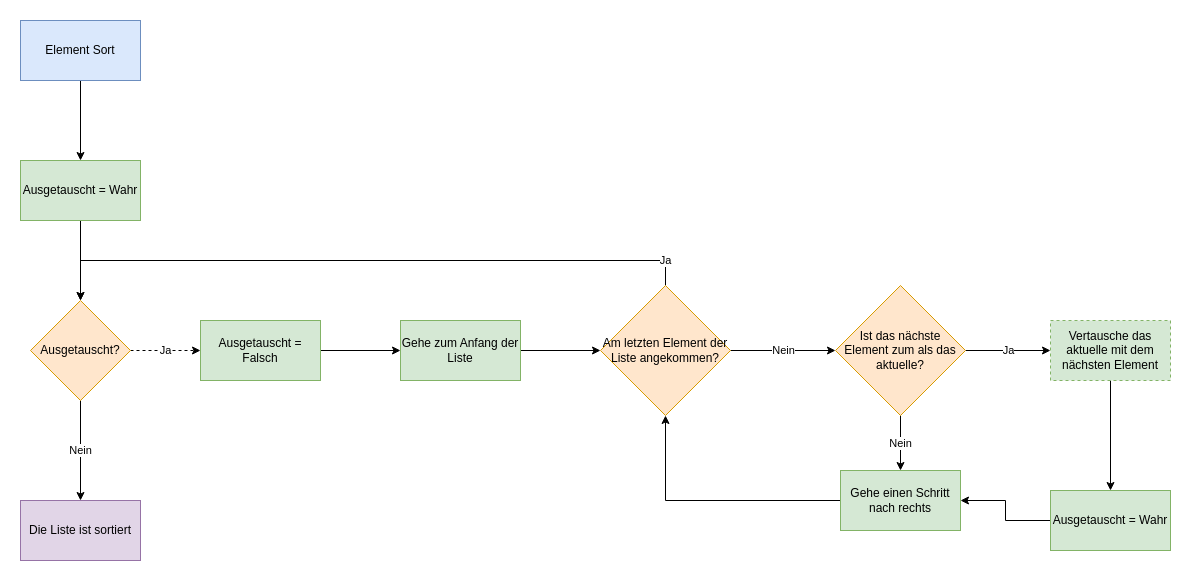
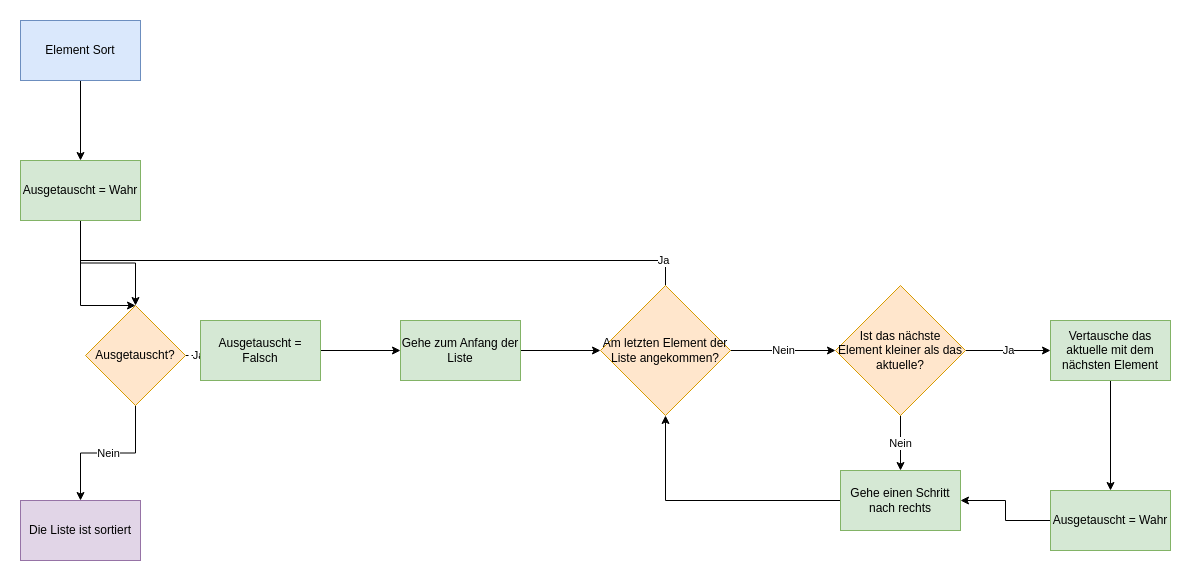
(81, 351) -> (136, 356)
(901, 351) -> (901, 351)
(1111, 351) -> (1111, 351)
